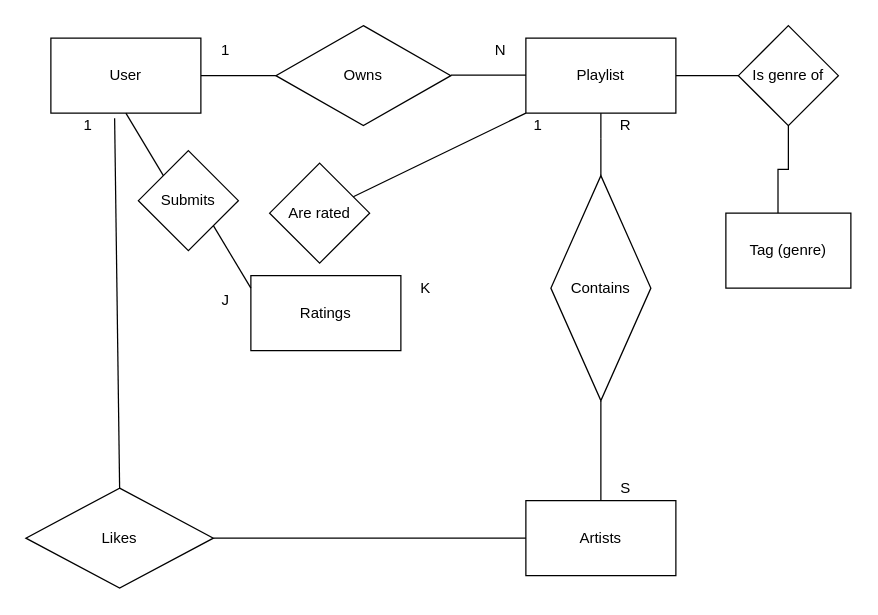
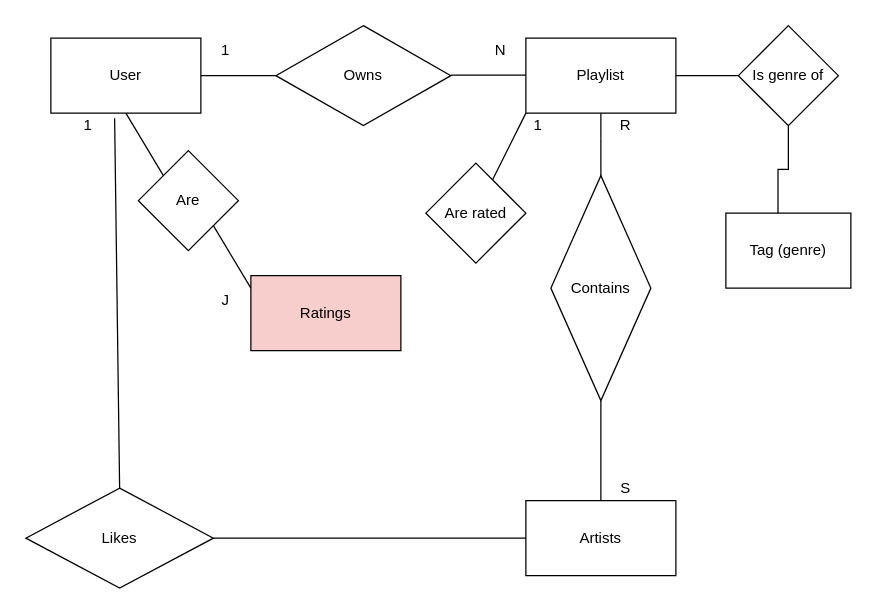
(188, 201) -> (188, 201)
(319, 213) -> (476, 213)
(426, 288) -> none
(326, 313) -> (326, 313)
